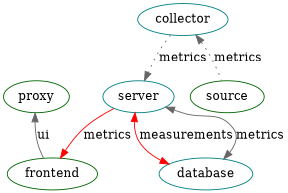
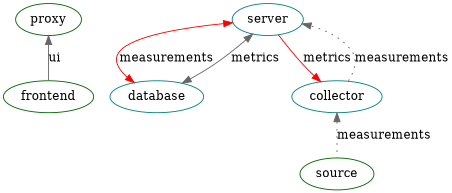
(183, 58) -> (402, 58)
(238, 58) -> (384, 135)
(87, 126) -> (295, 56)
